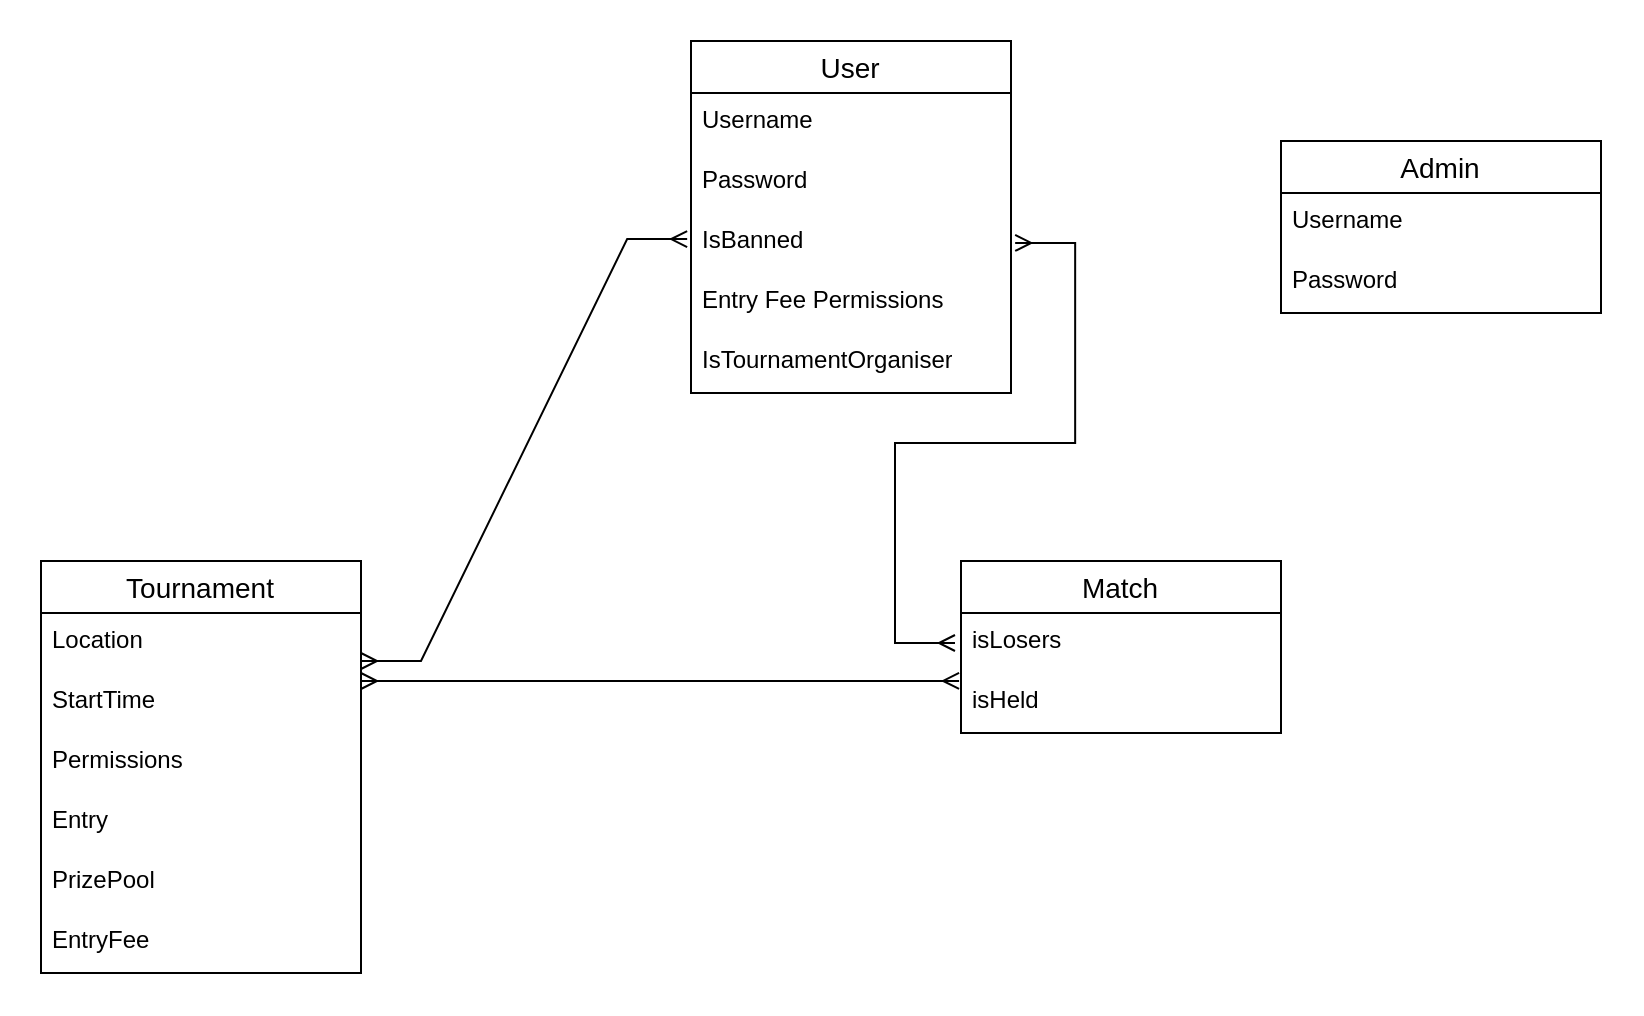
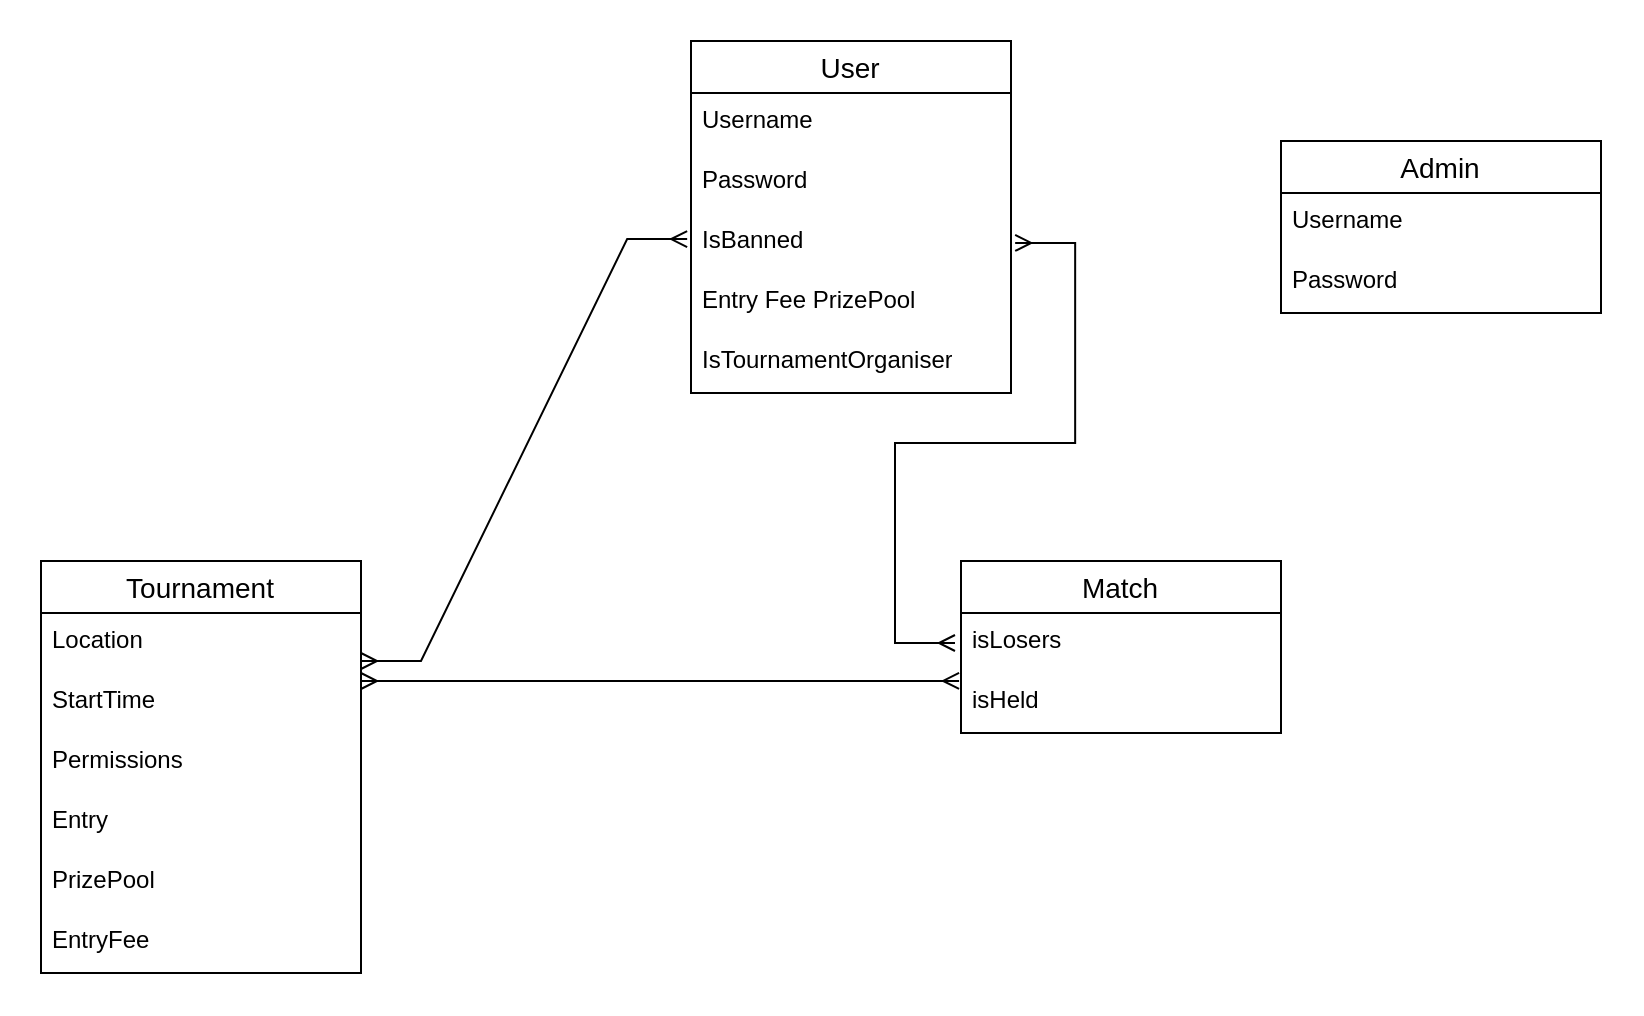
(832, 301) -> (818, 301)
